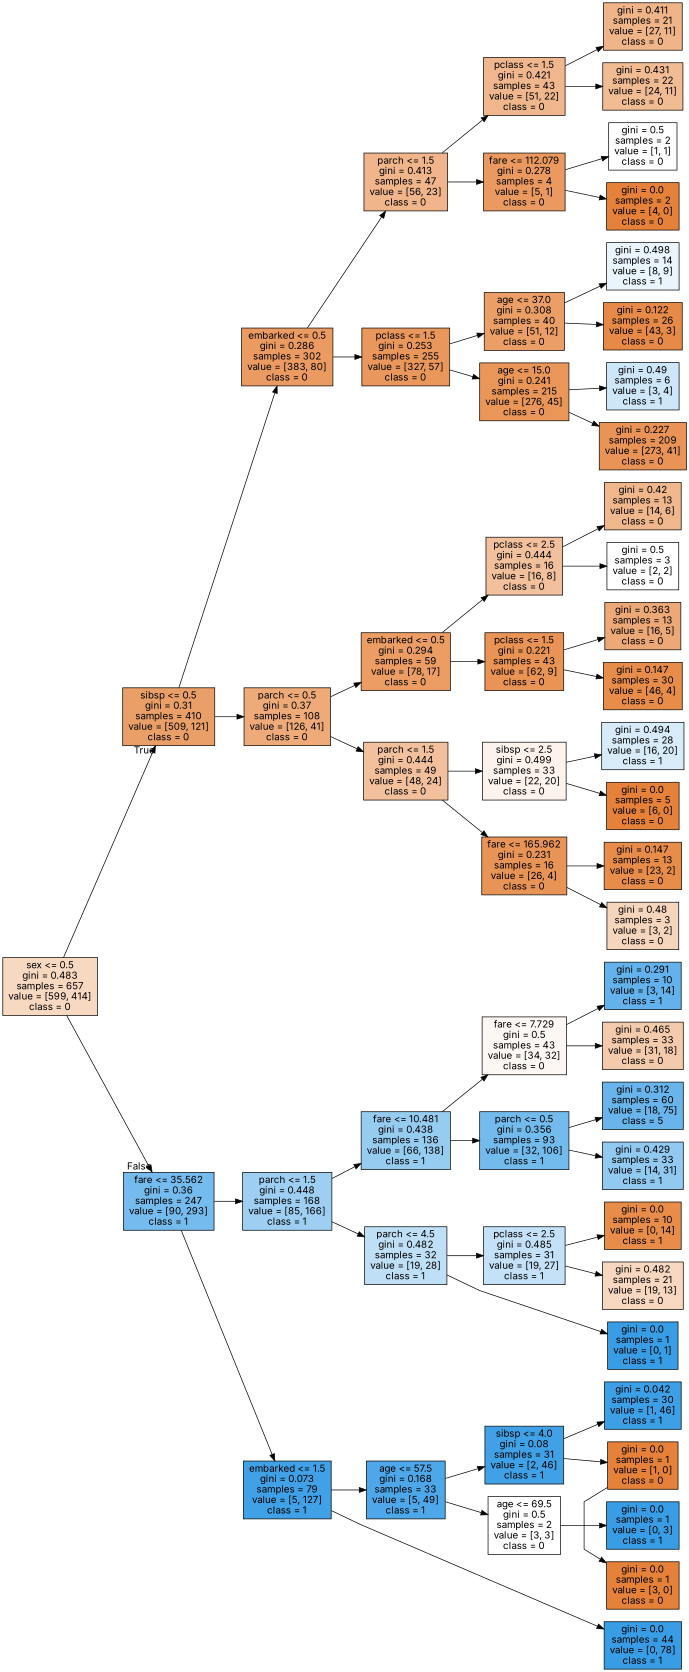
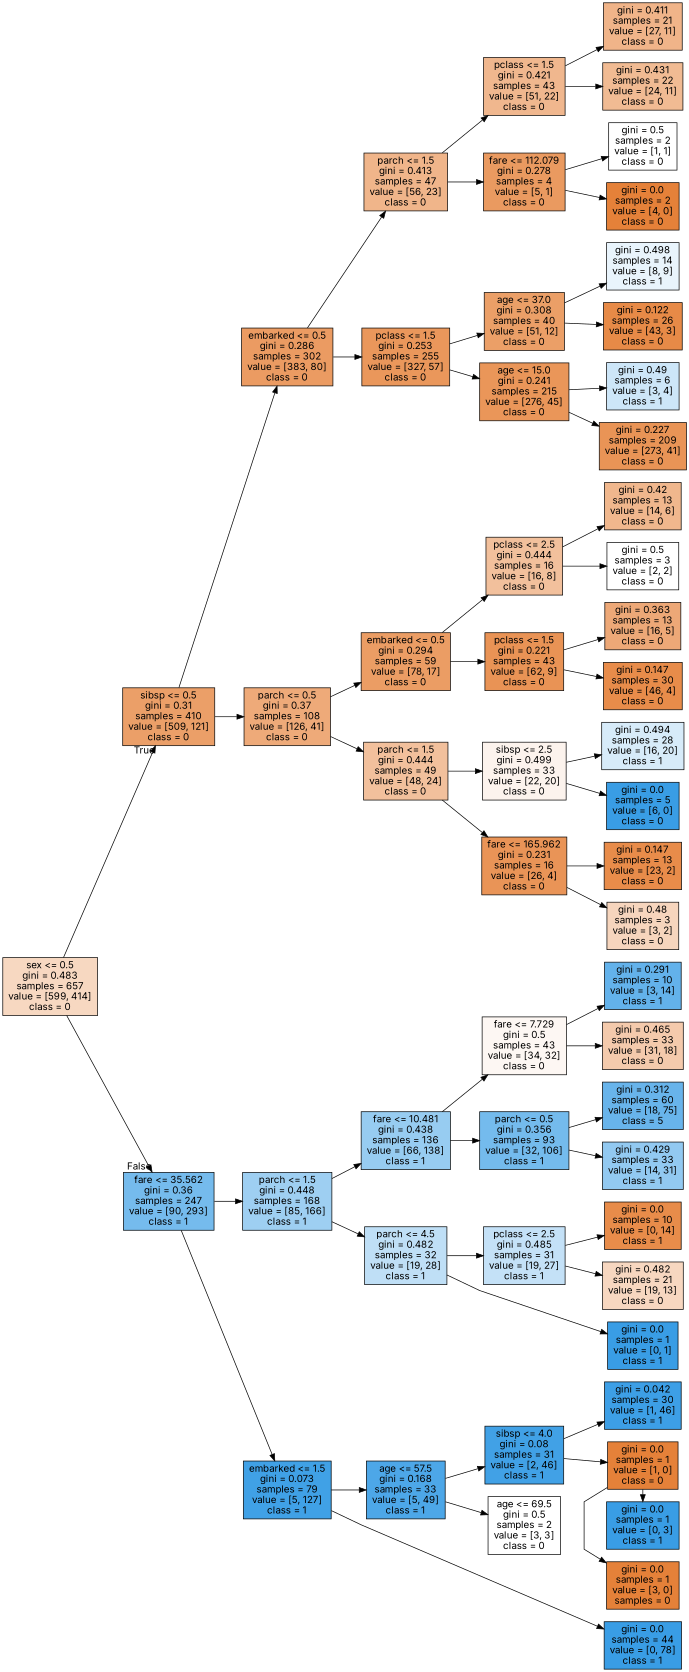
(643, 806) -> (643, 806)
(579, 1526) -> (643, 1492)
(643, 1585) -> (643, 1585)
